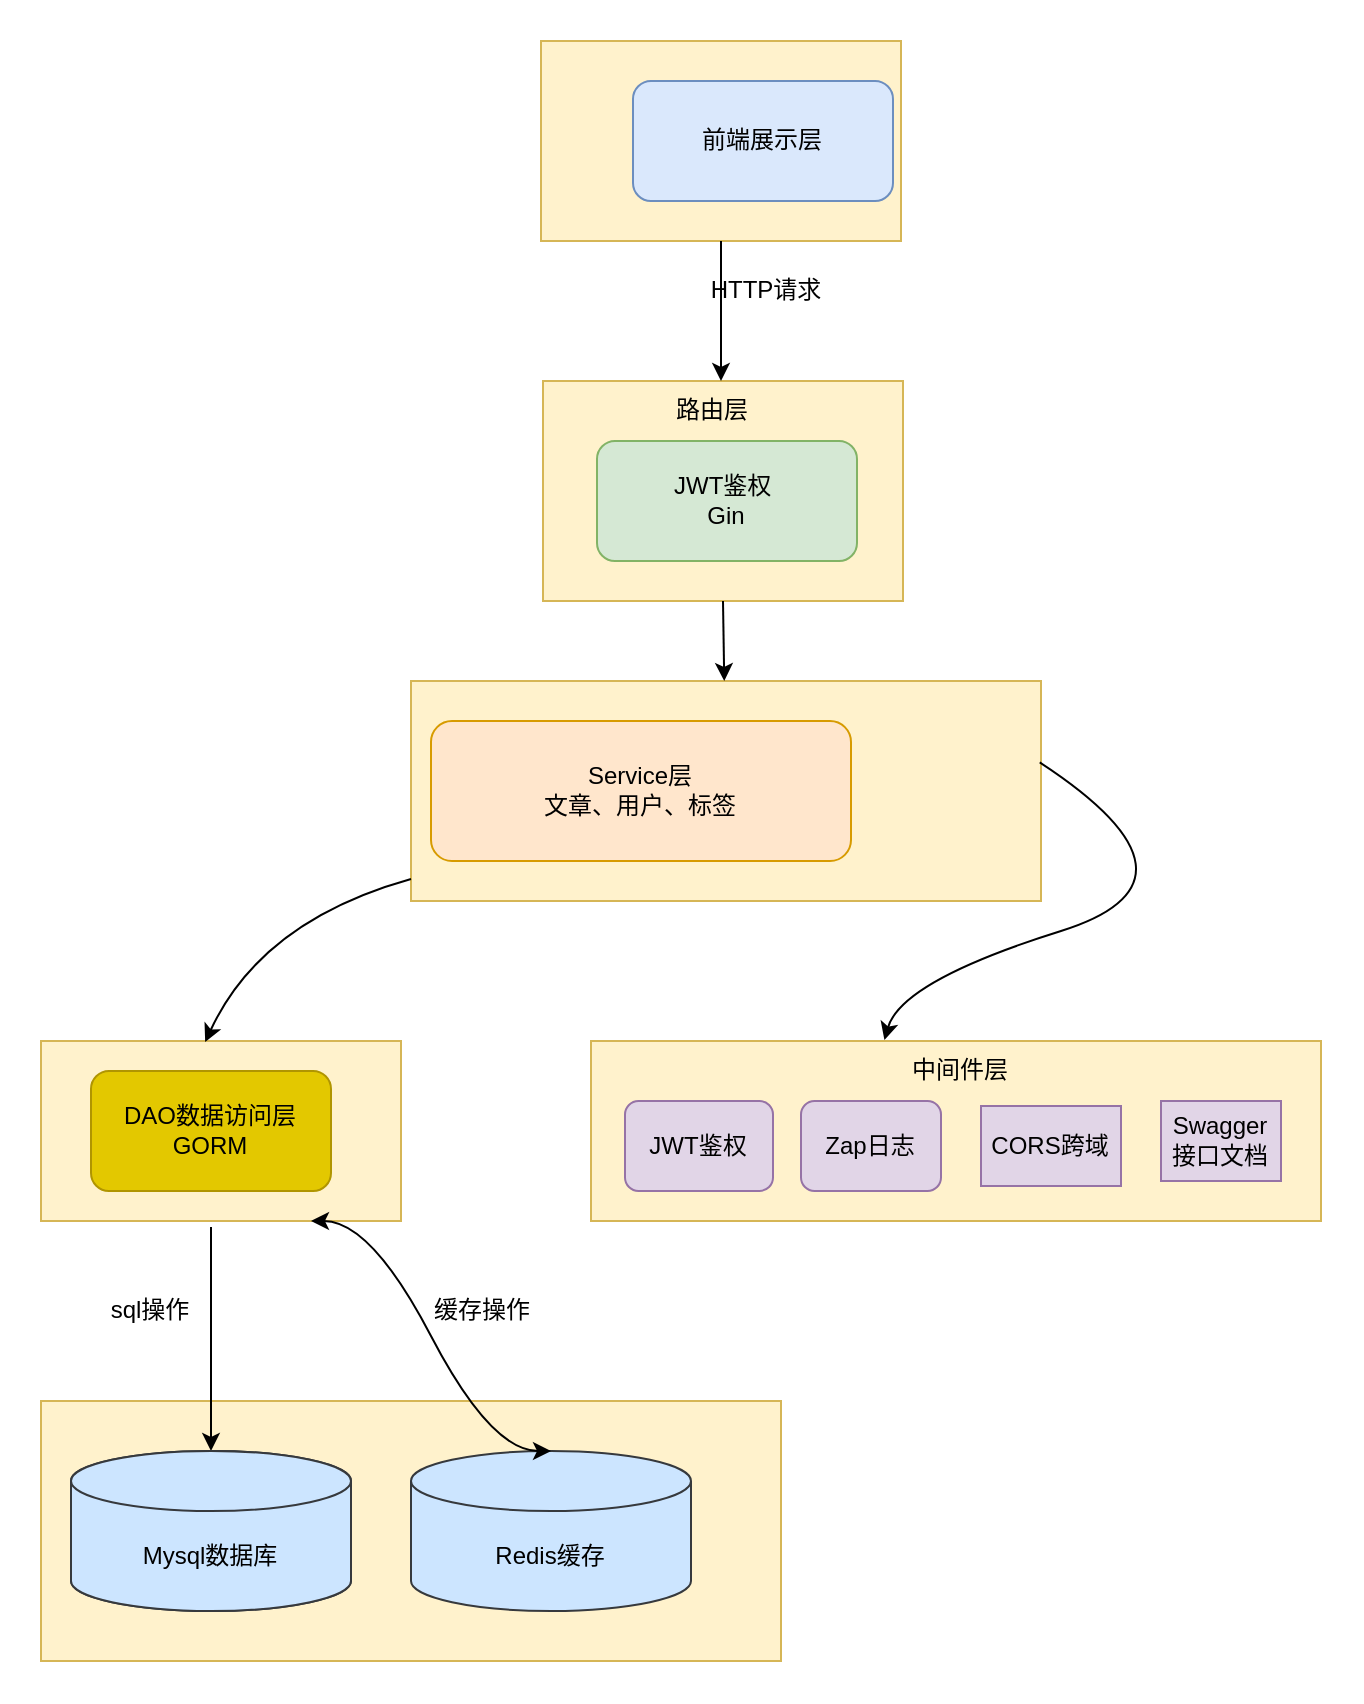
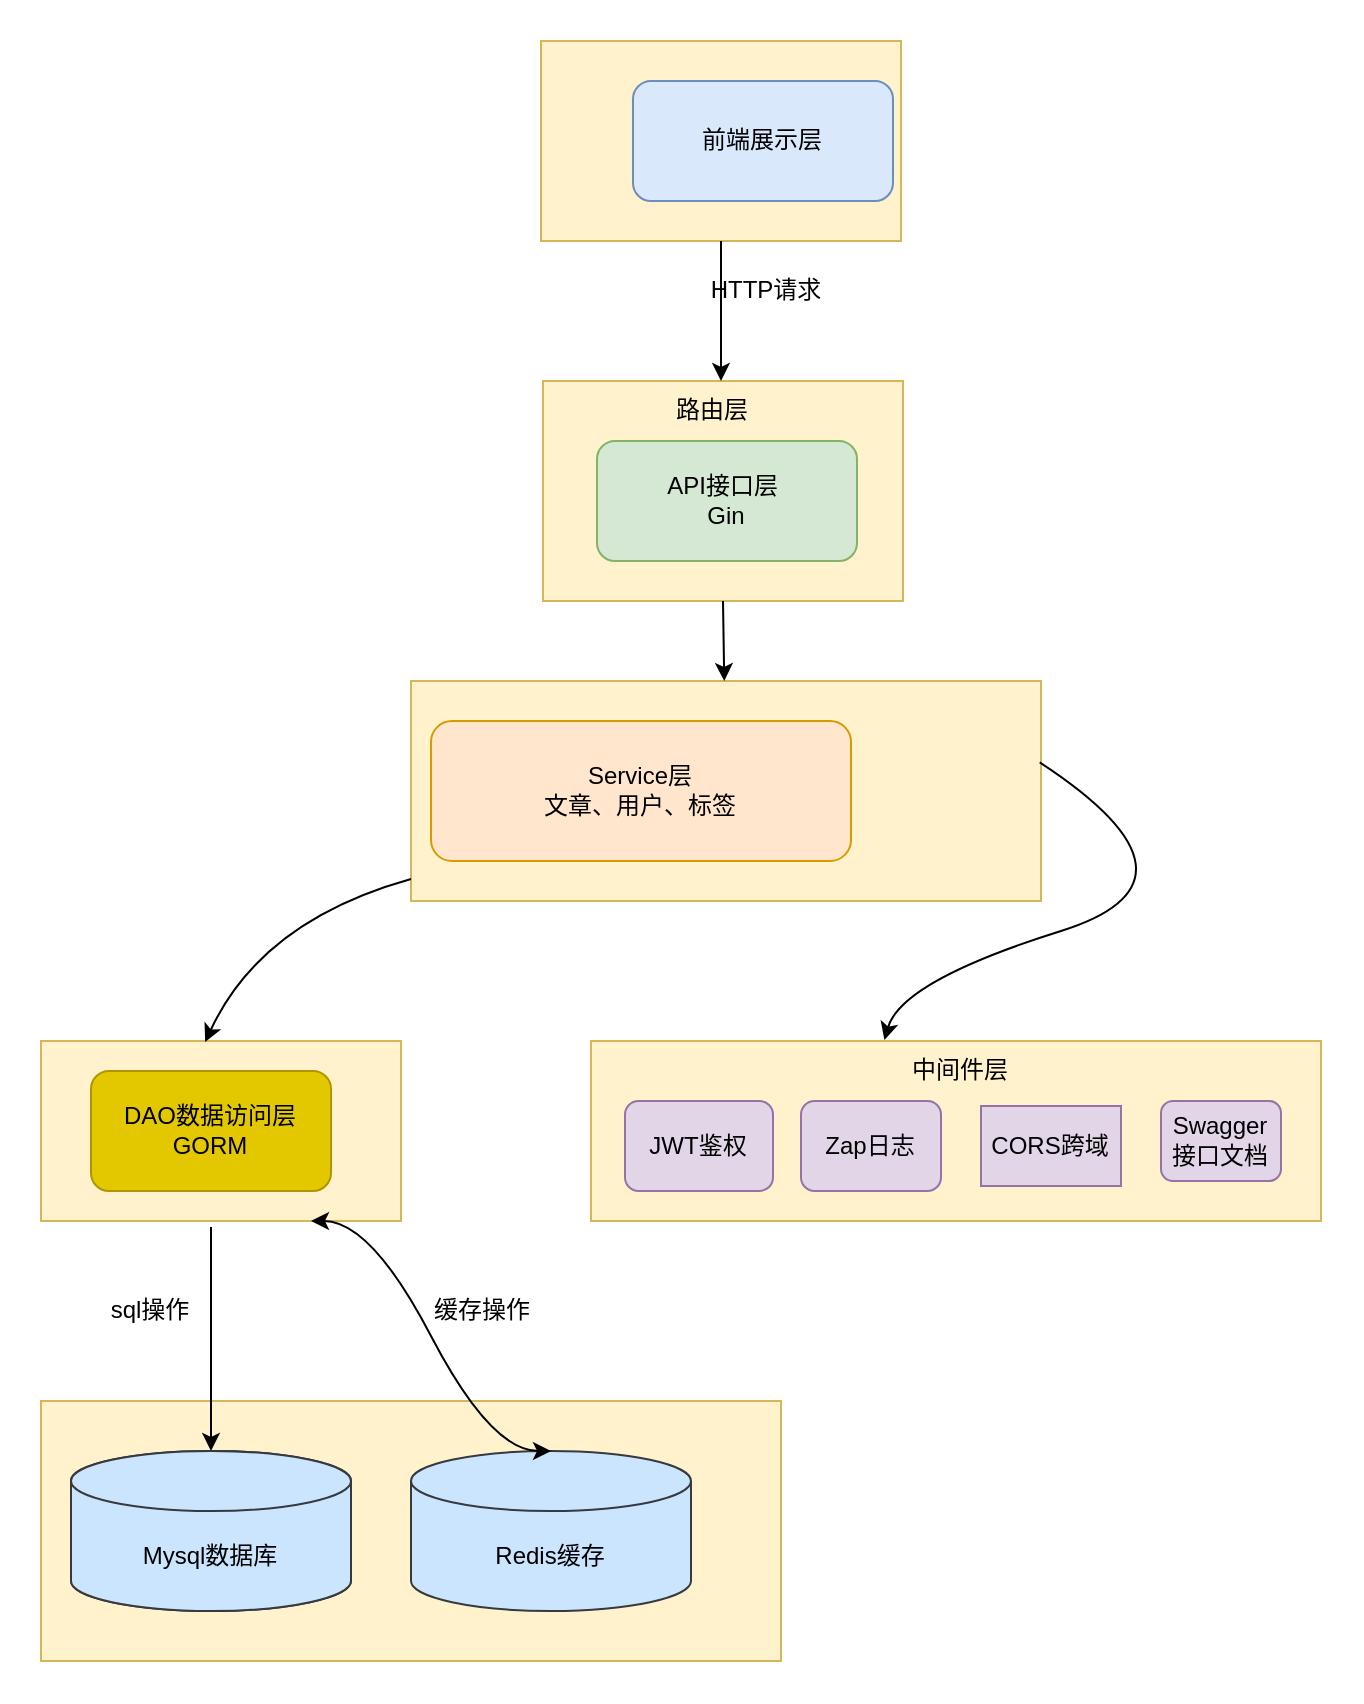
(727, 501) -> (727, 501)
(1221, 1141) -> (1221, 1141)
